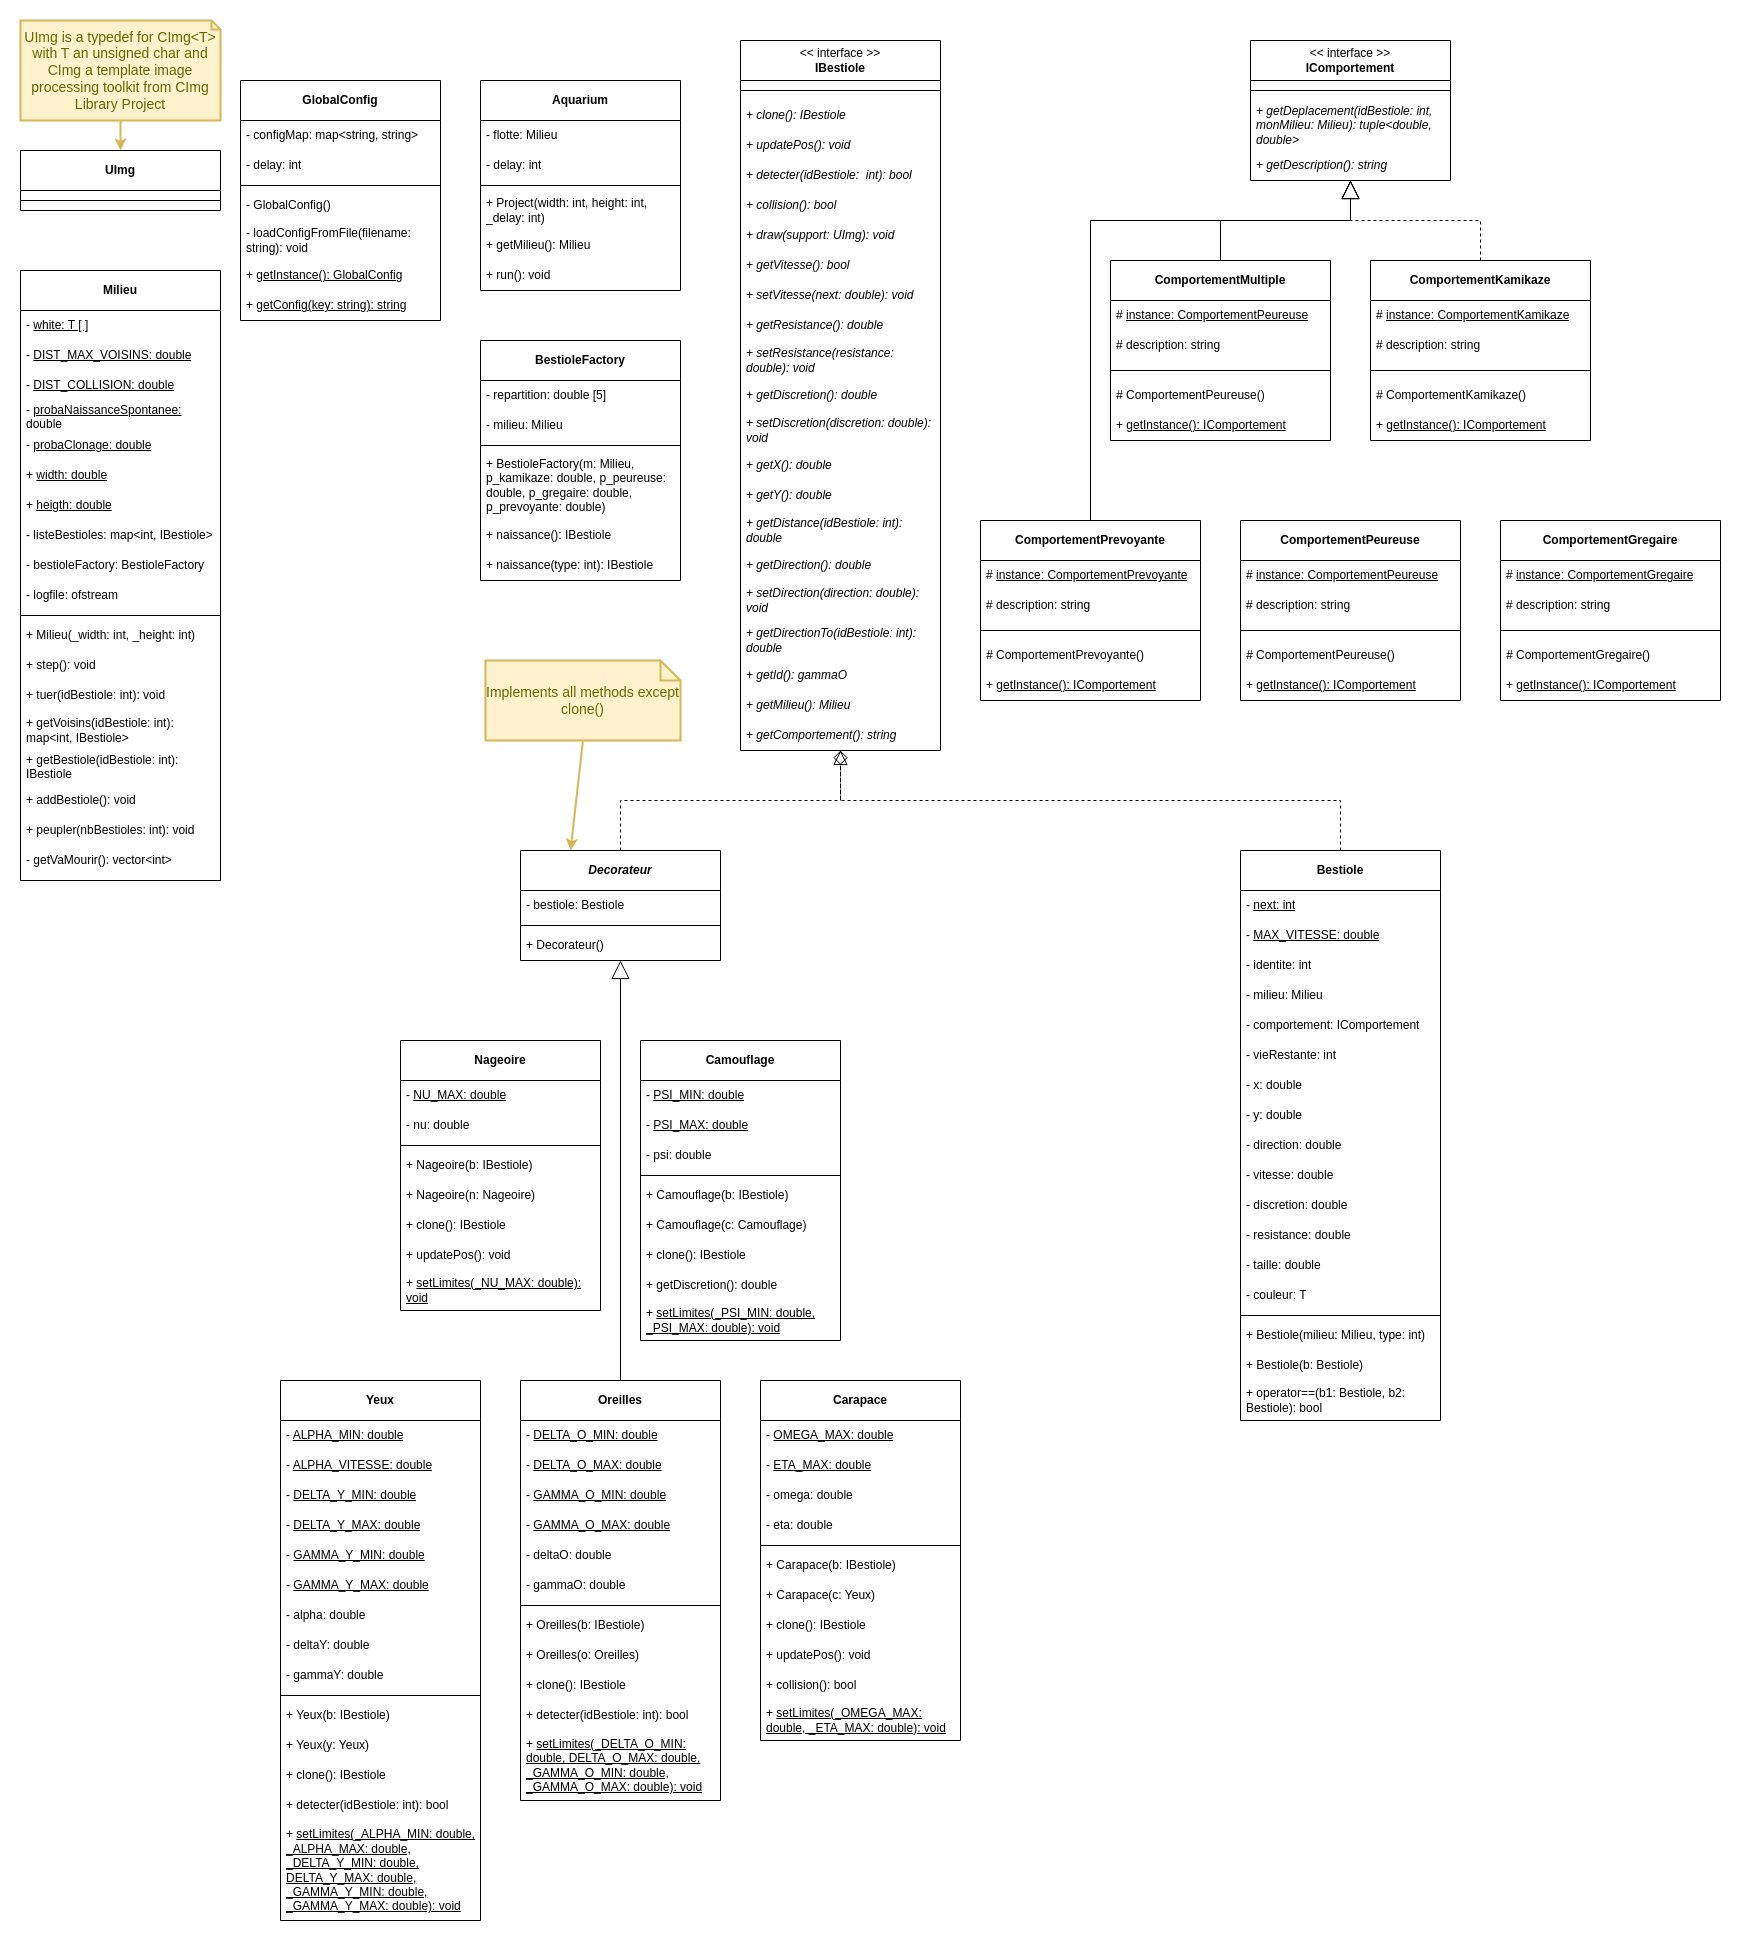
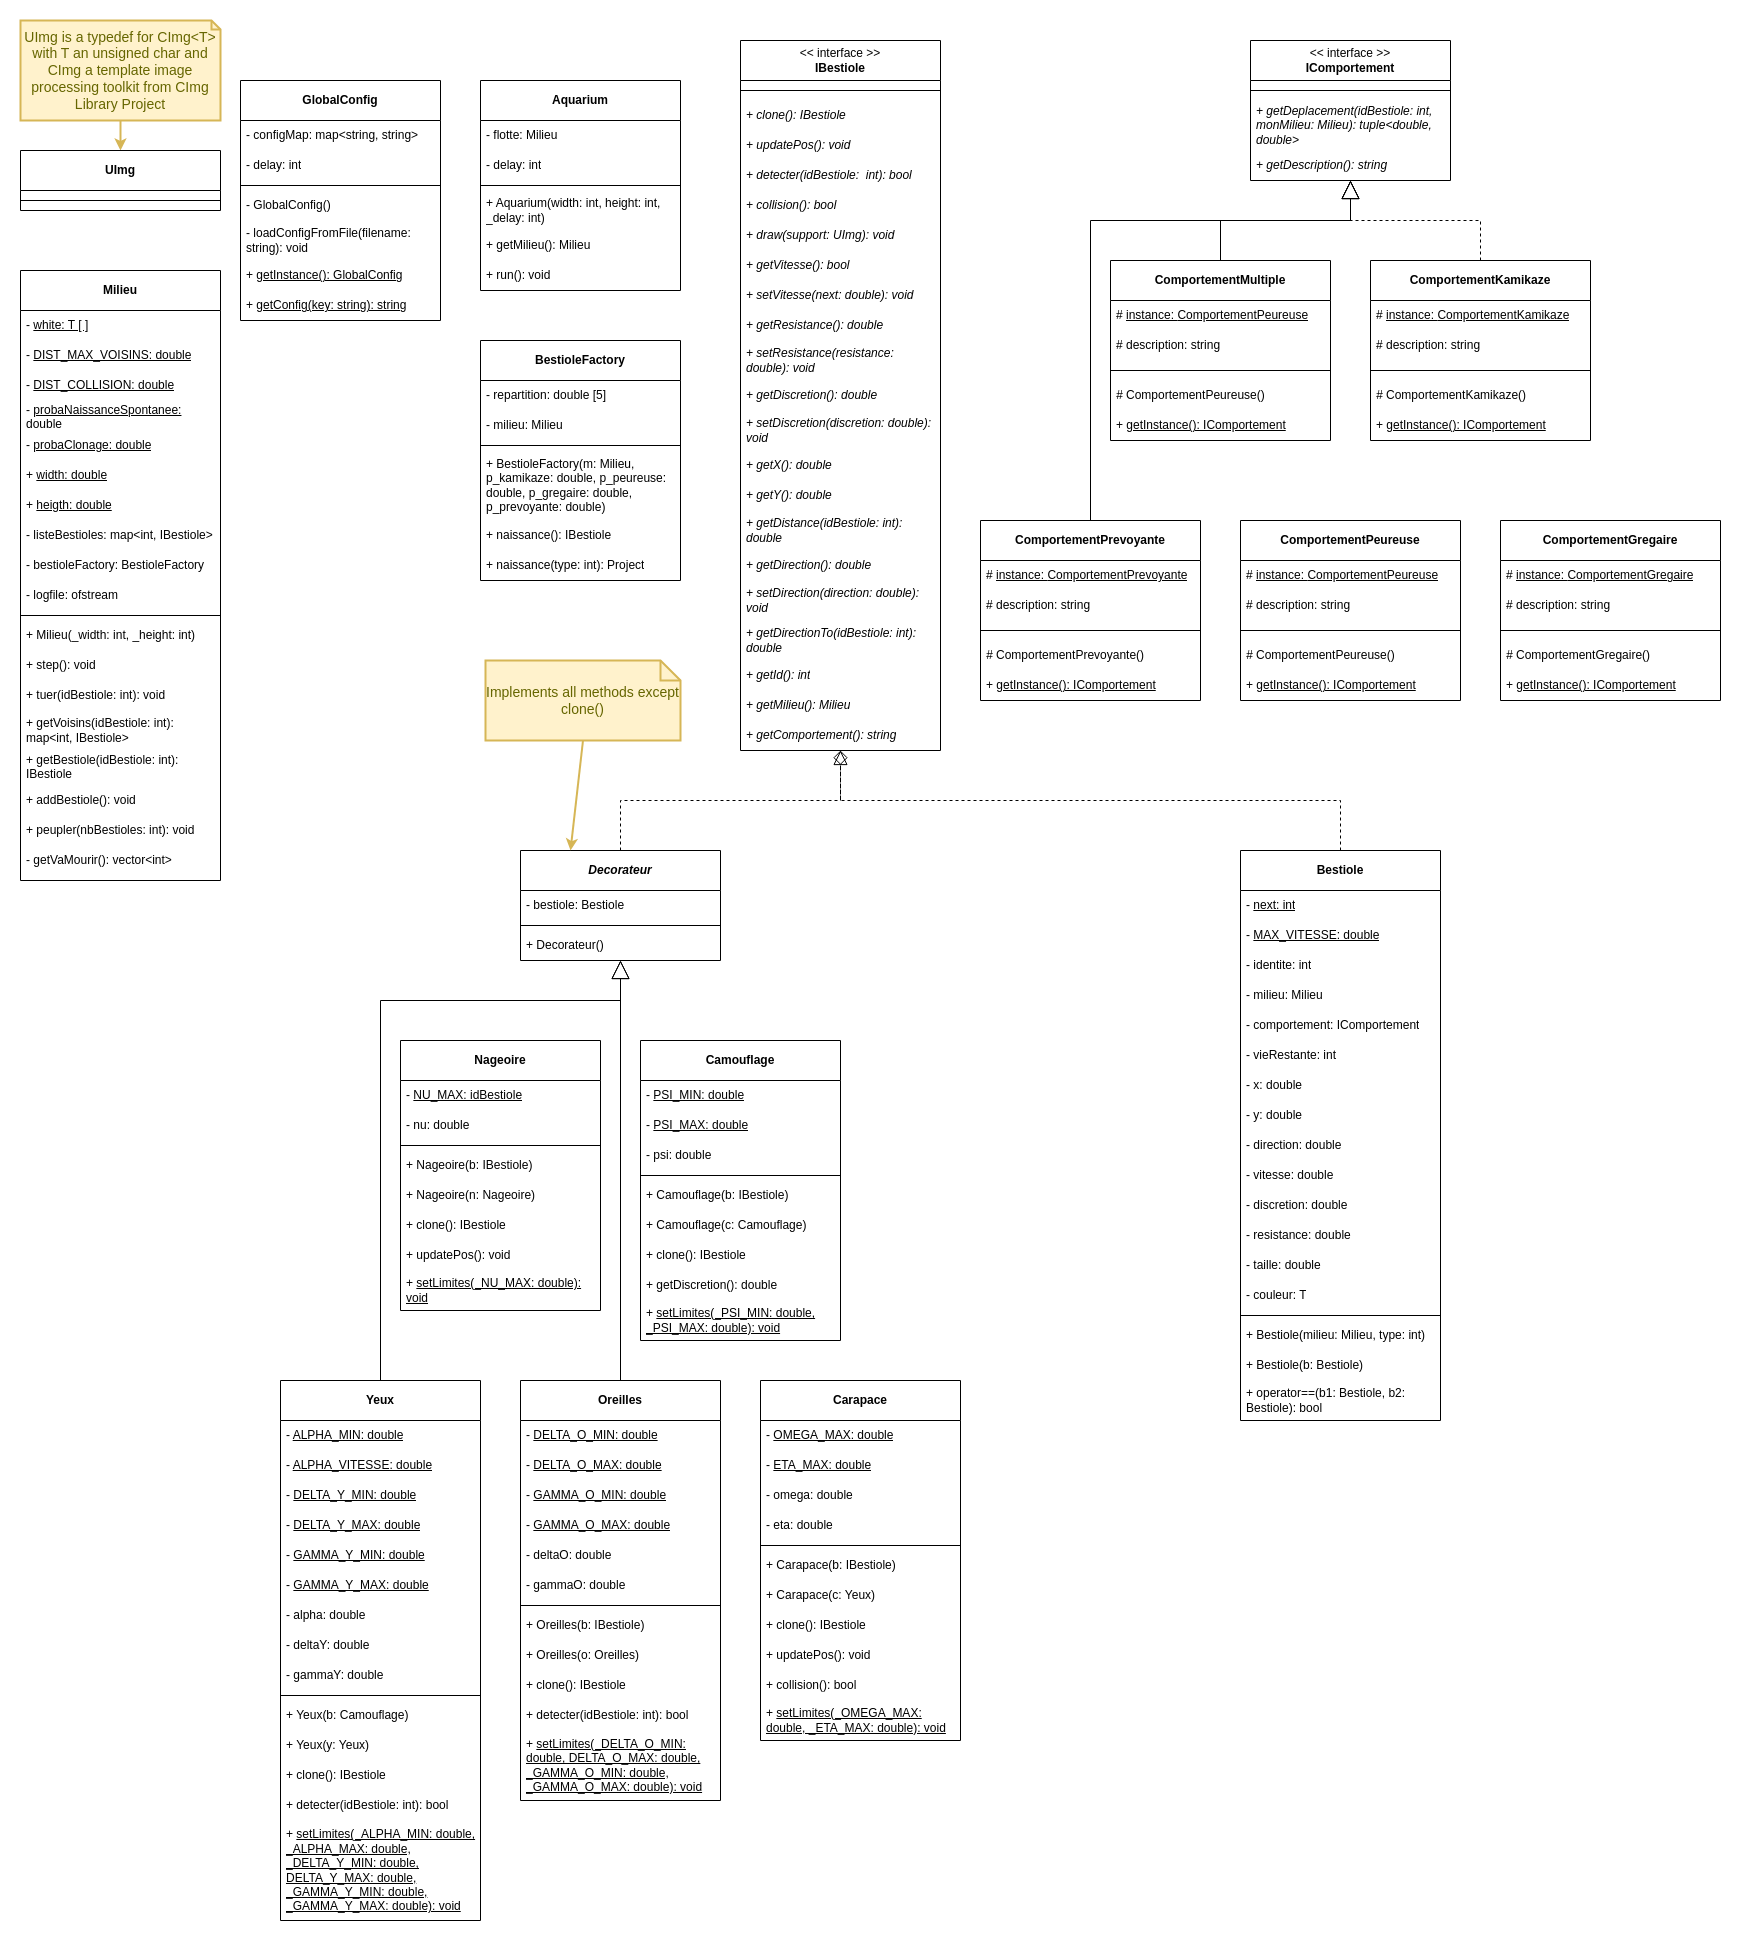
(582, 211) -> (582, 211)
(582, 566) -> (580, 566)
(799, 676) -> (787, 676)
none -> (381, 1072)
(454, 1096) -> (464, 1096)
(346, 1716) -> (351, 1716)
